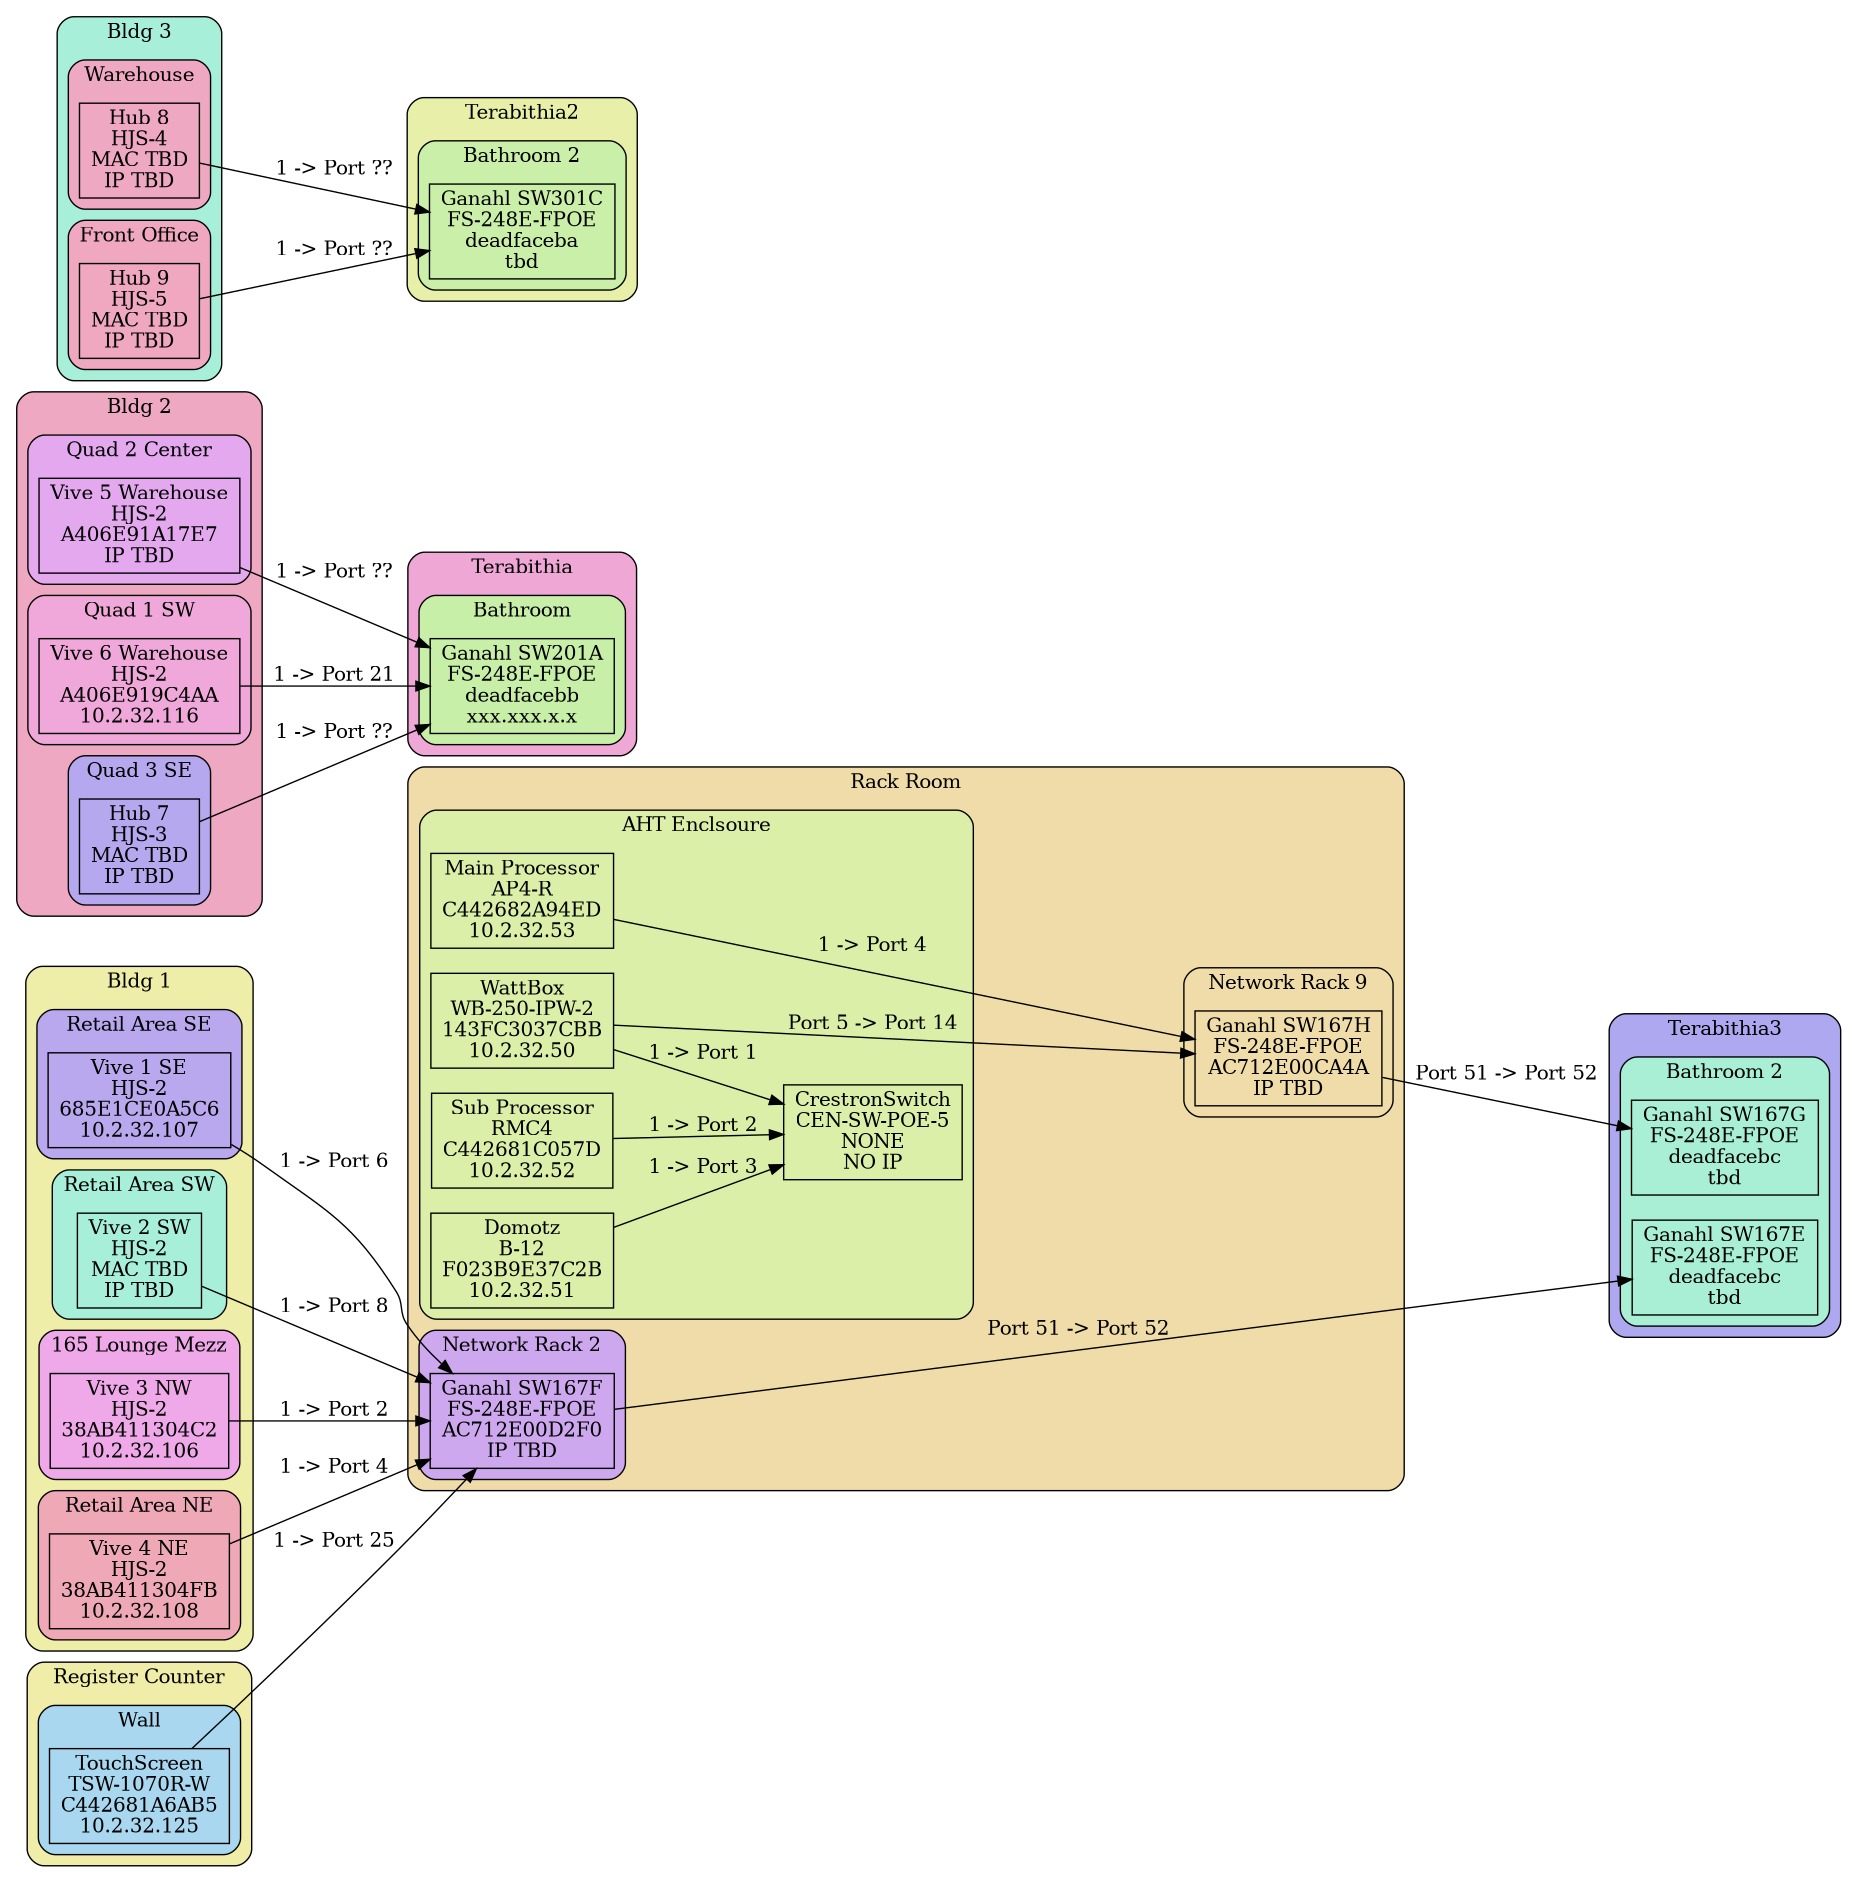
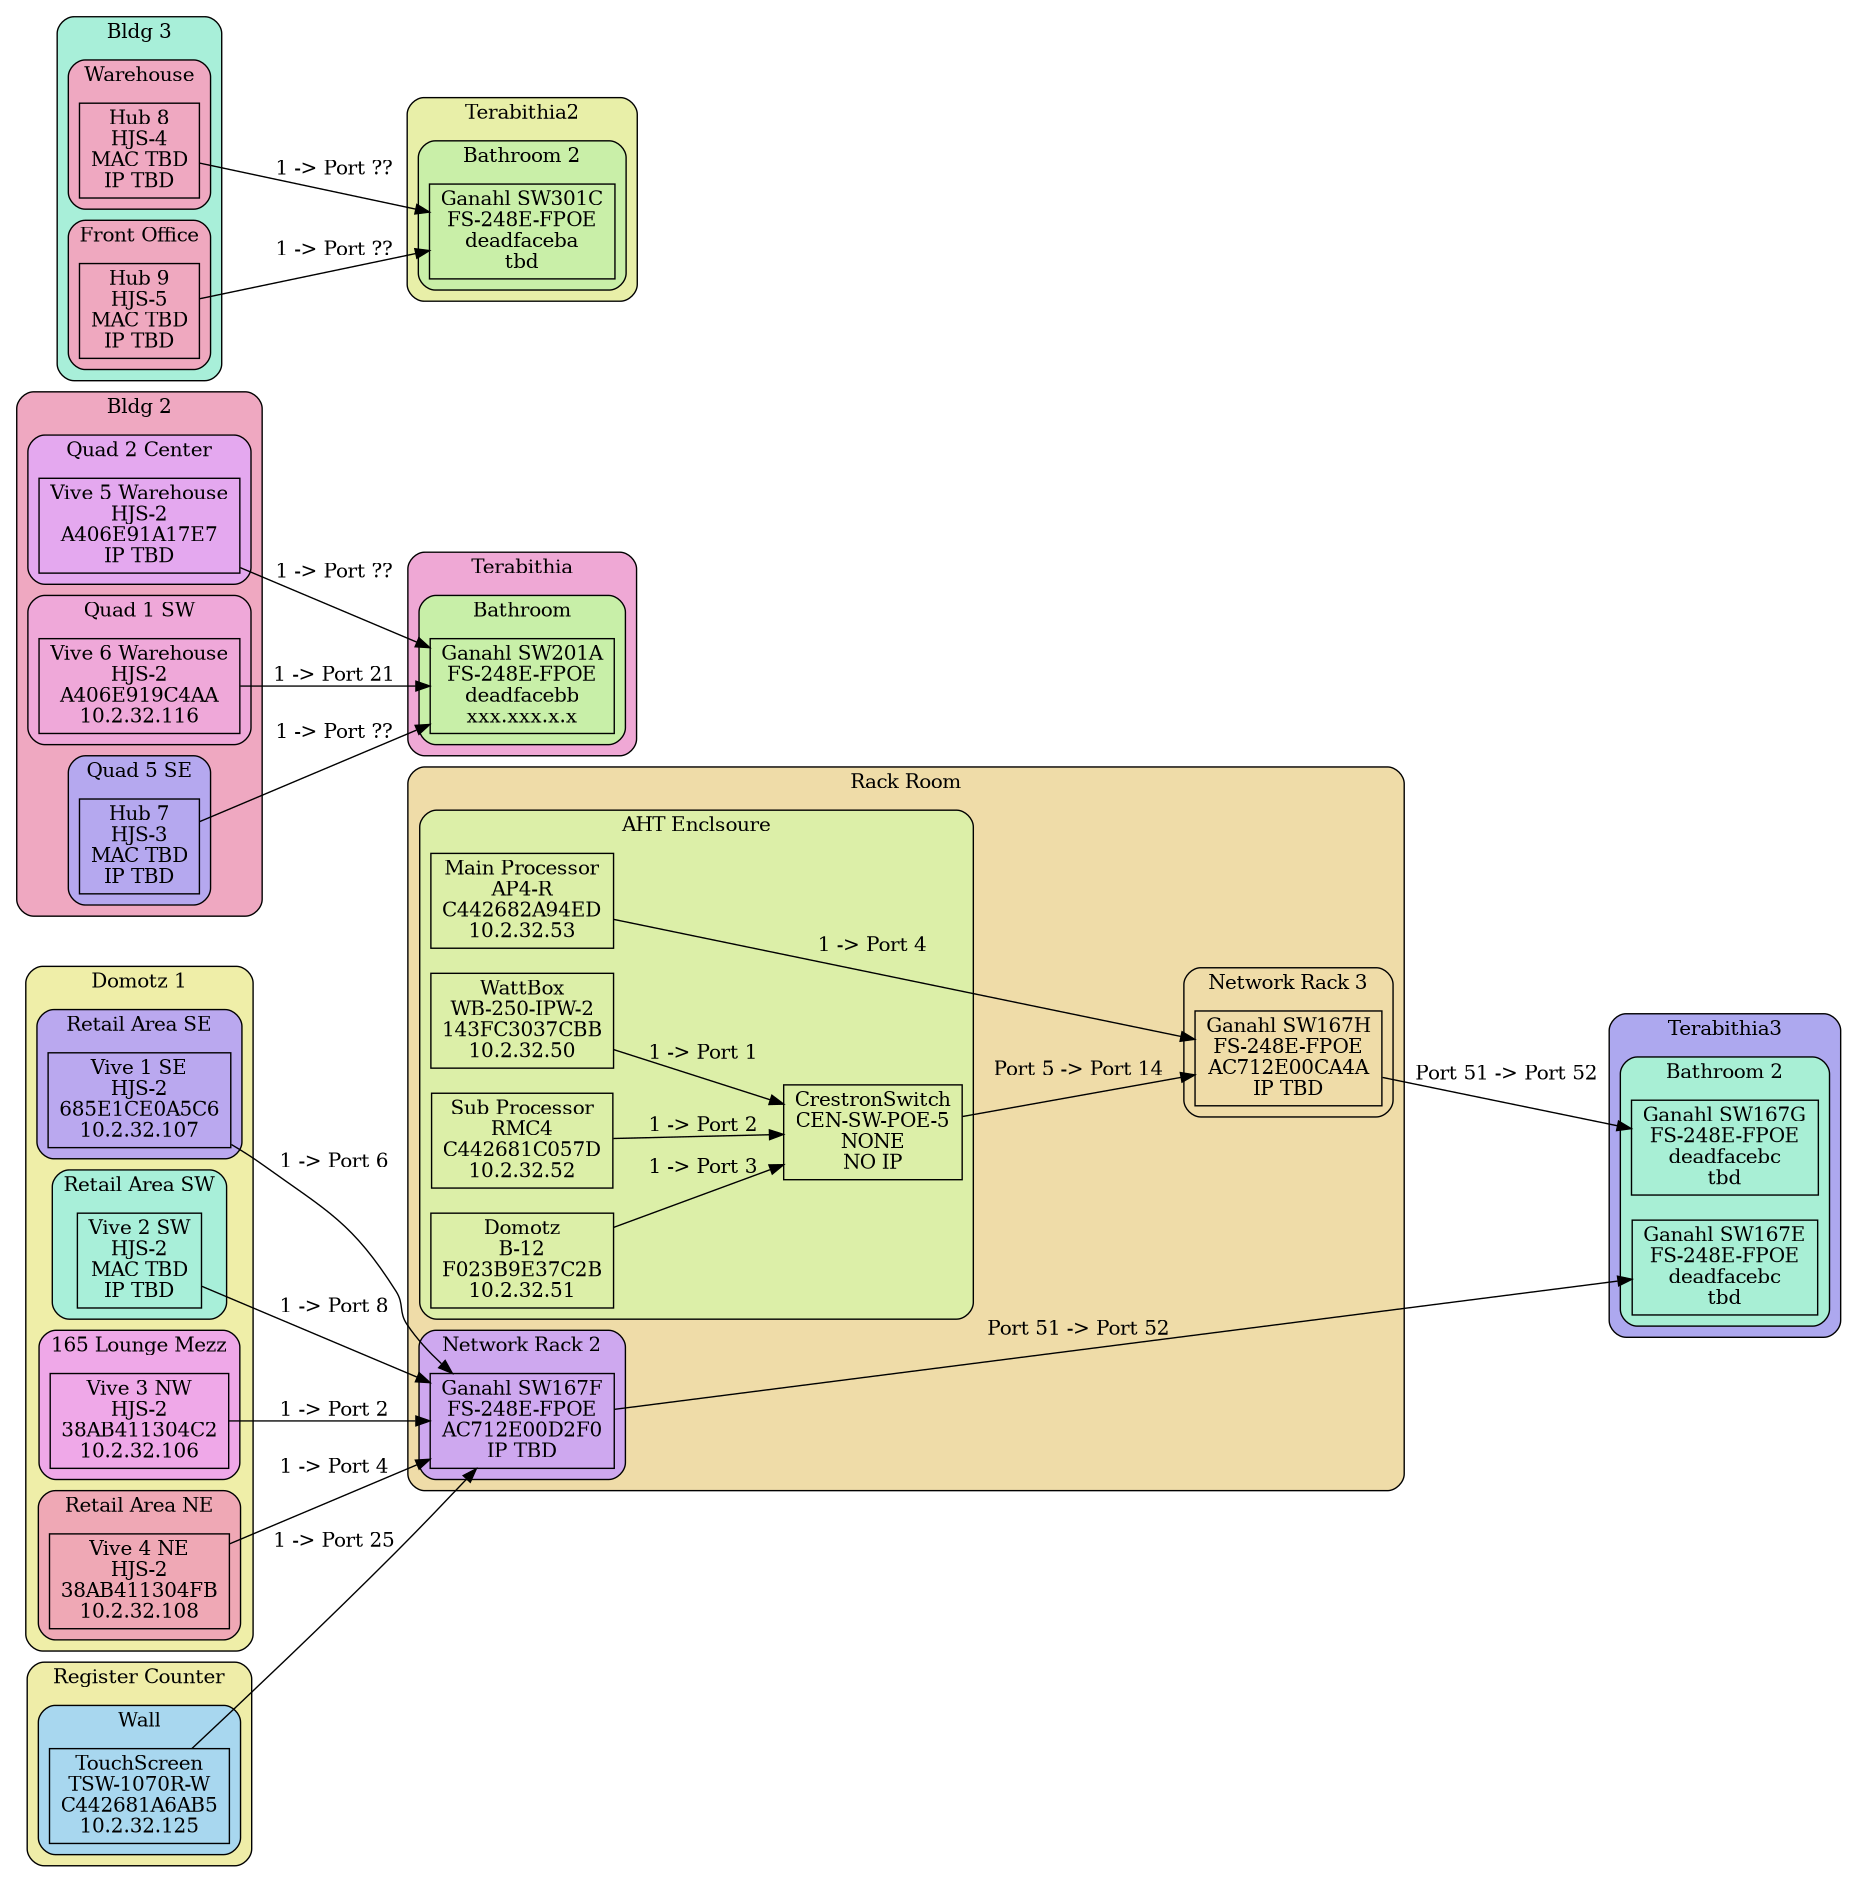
(139, 772) -> (139, 772)
(139, 982) -> (139, 982)
(1288, 984) -> (1288, 984)
(897, 1039) -> (1072, 1097)
